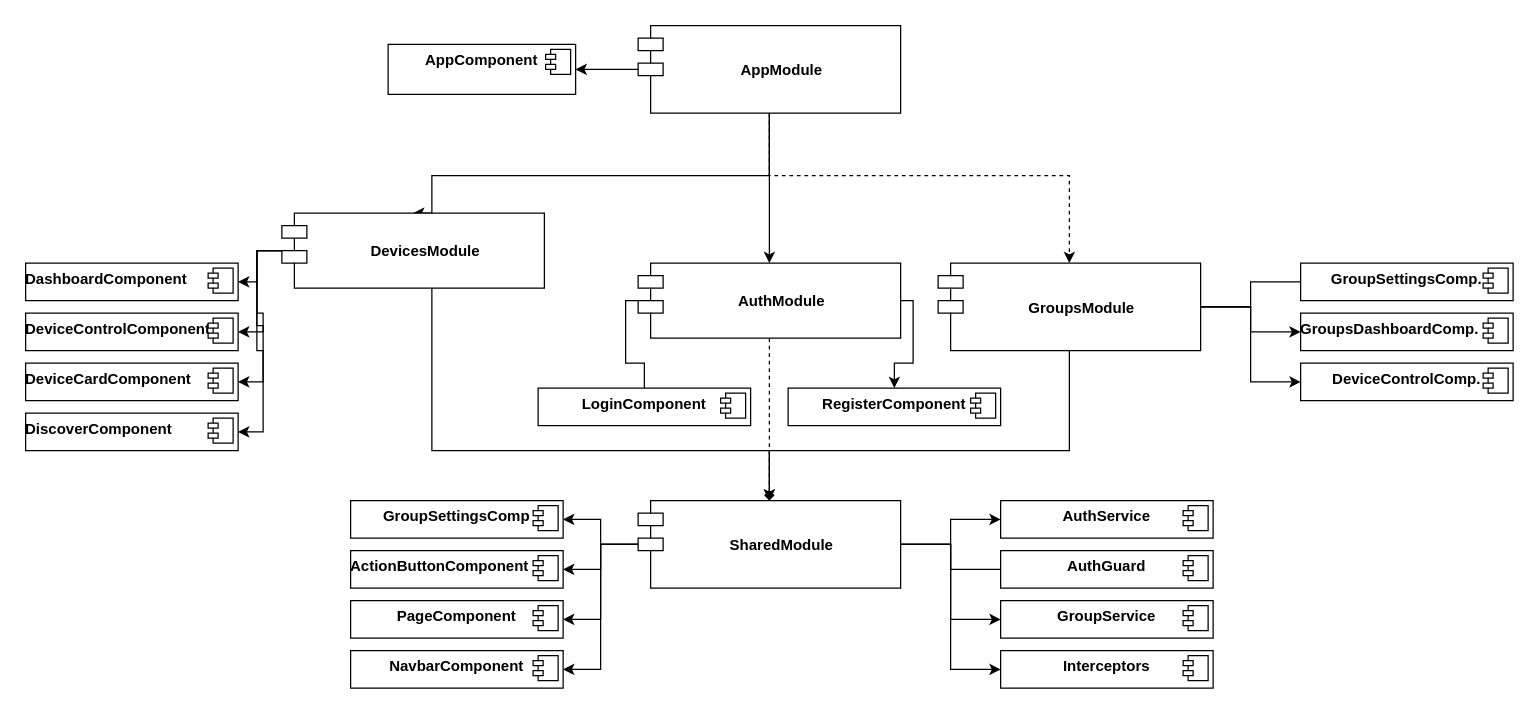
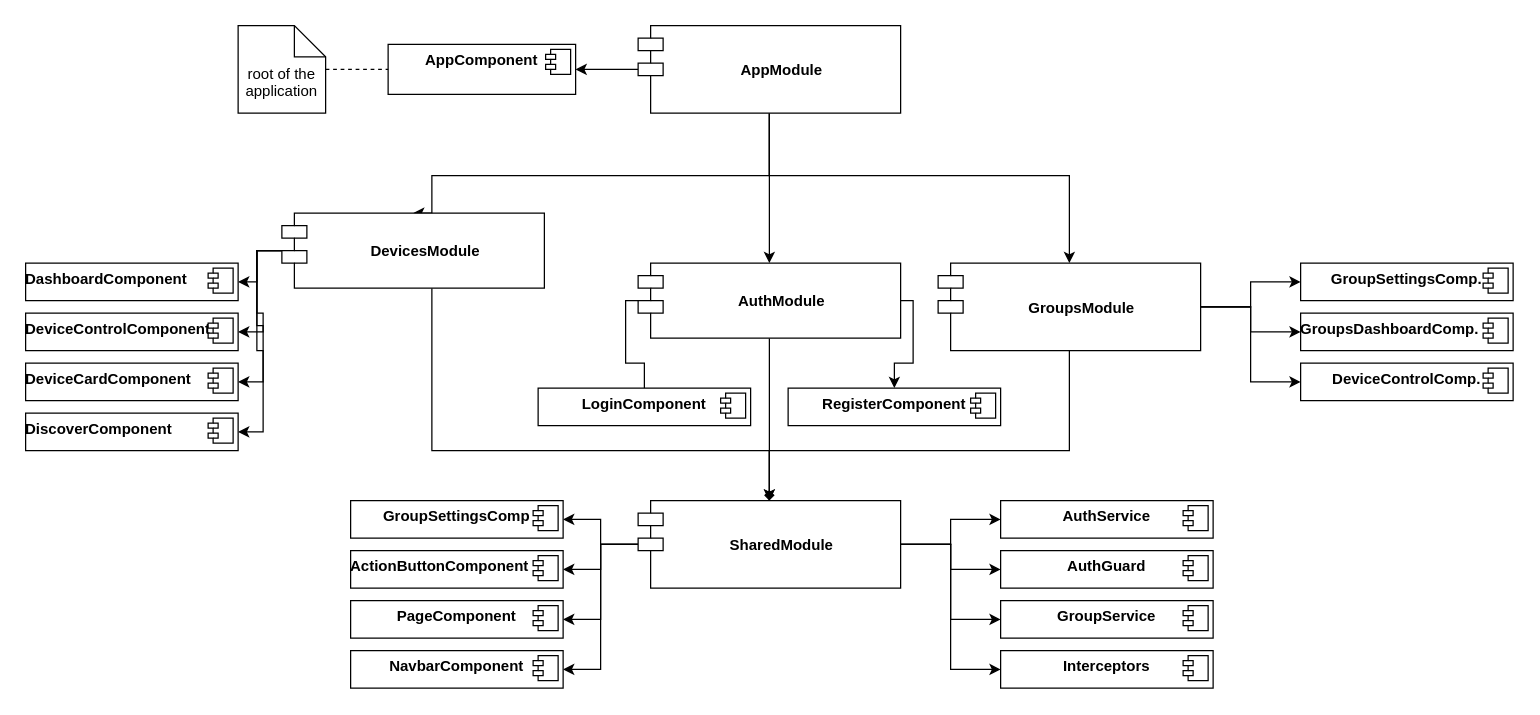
none -> (282, 69)
none -> (357, 69)
(960, 176) -> (960, 176)
(1294, 282) -> (1291, 282)
(769, 393) -> (769, 393)
(994, 569) -> (991, 569)
